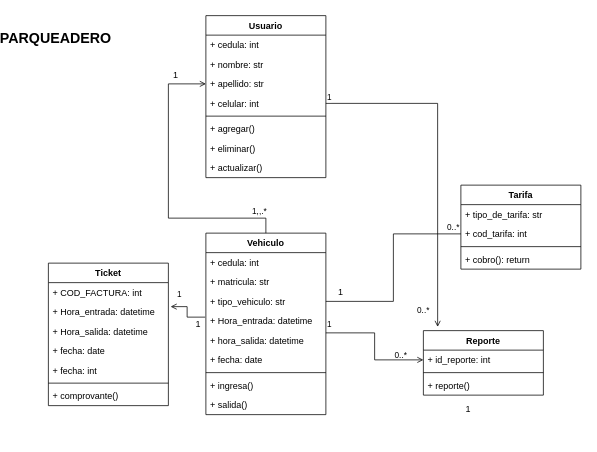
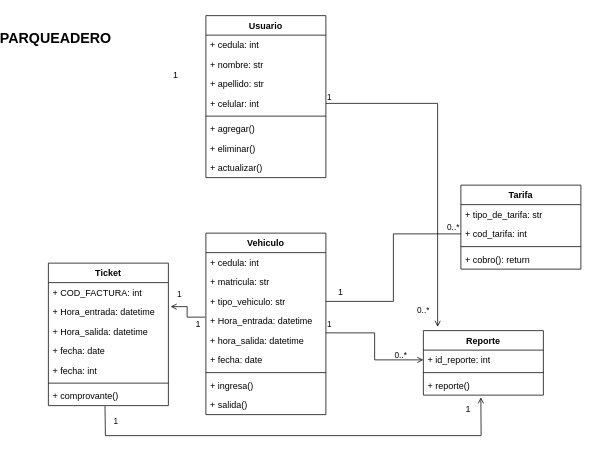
(168, 190) -> none
none -> (297, 435)
